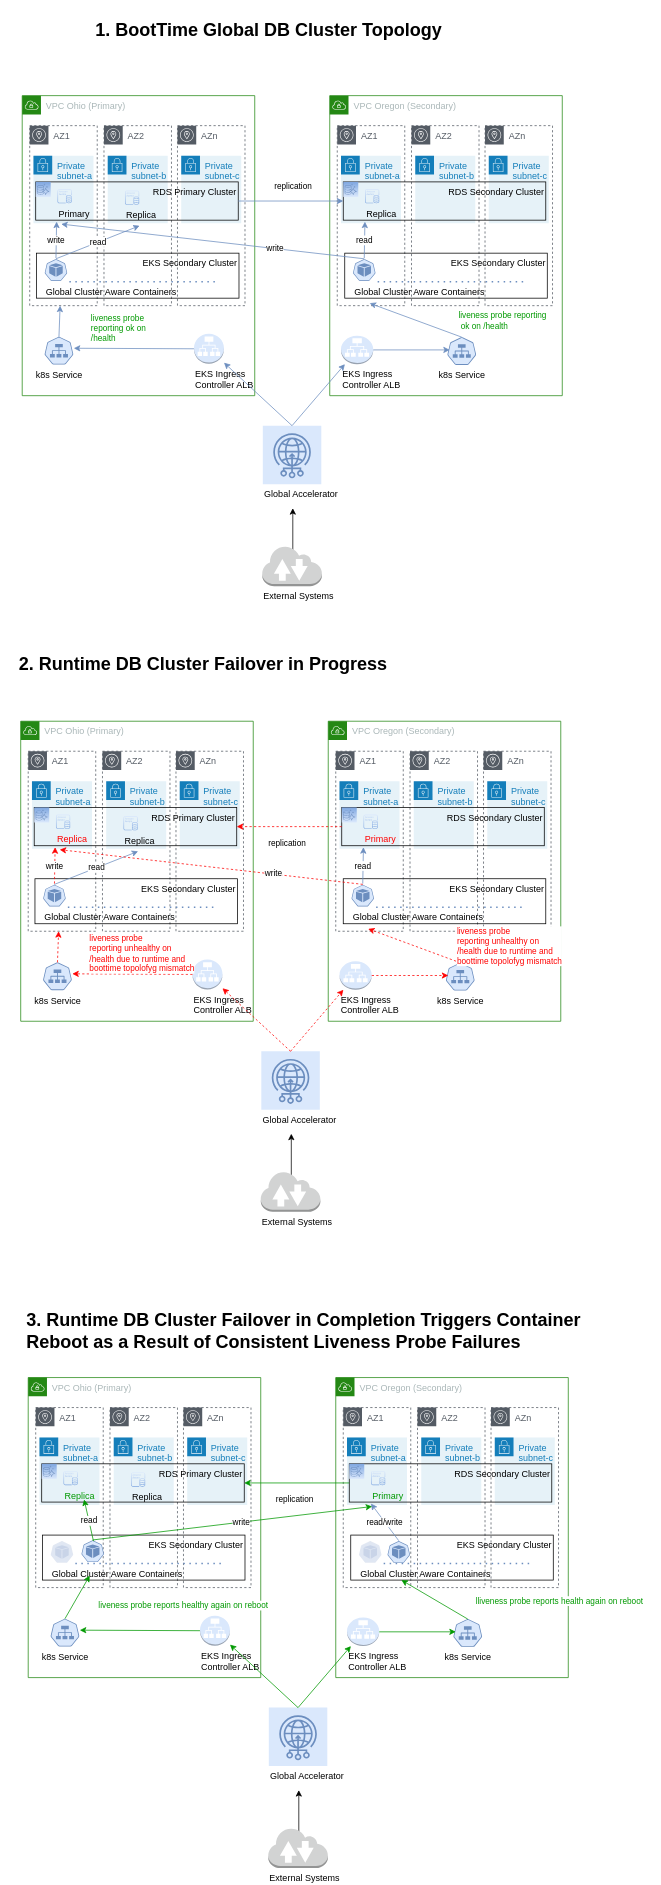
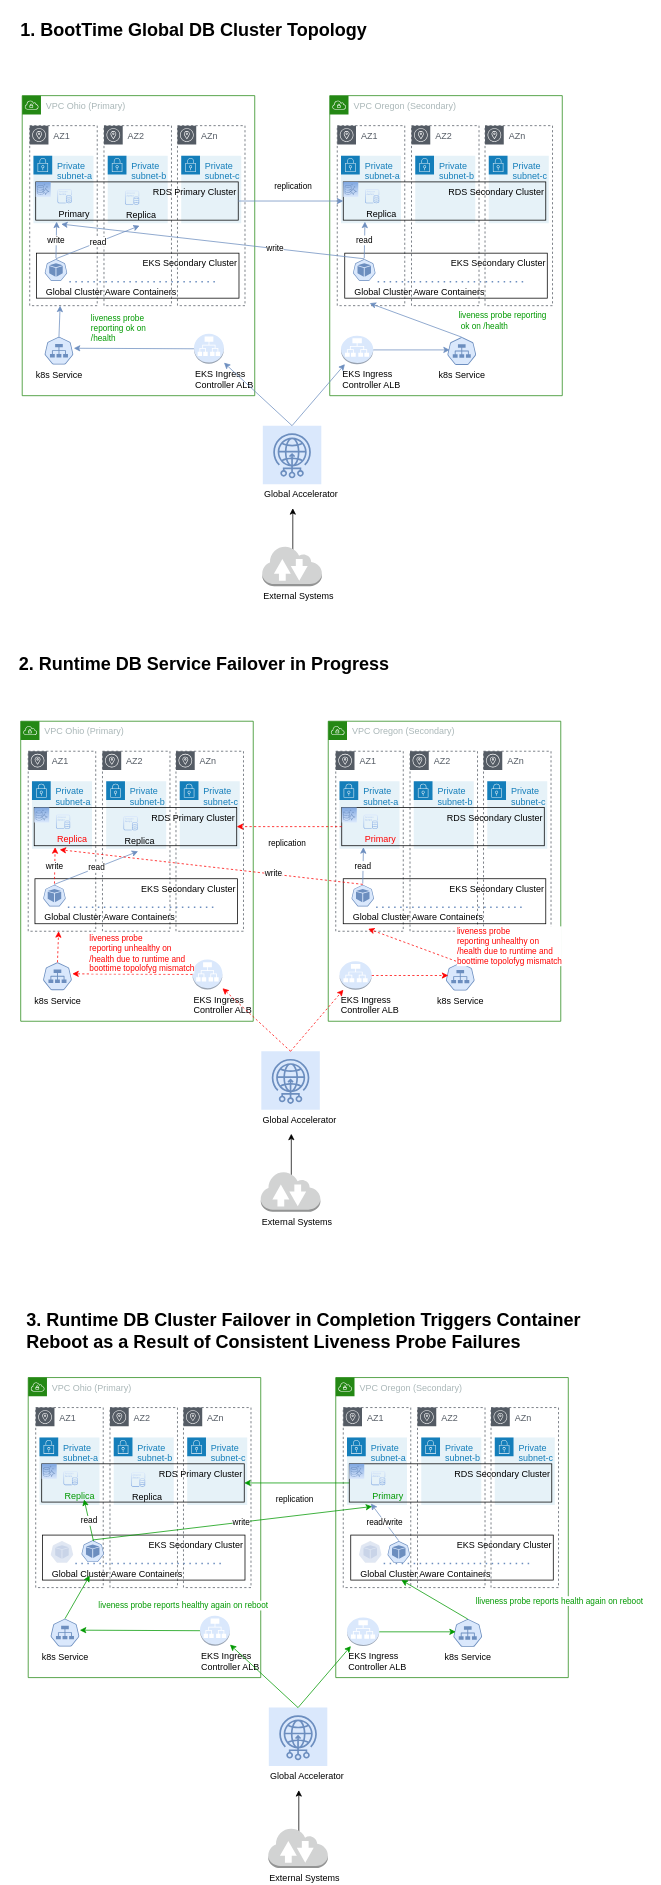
(275, 38) -> (200, 38)
(111, 647) -> (111, 647)
